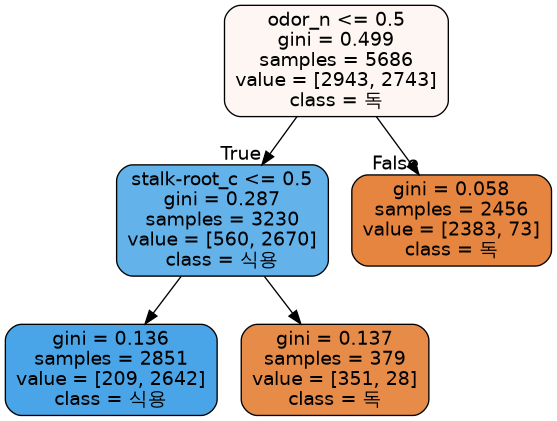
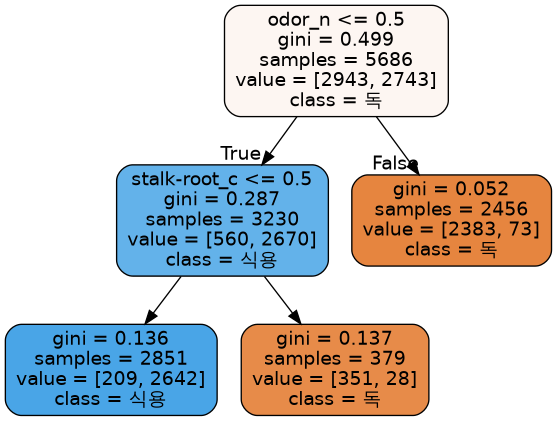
(452, 220) -> (452, 220)
